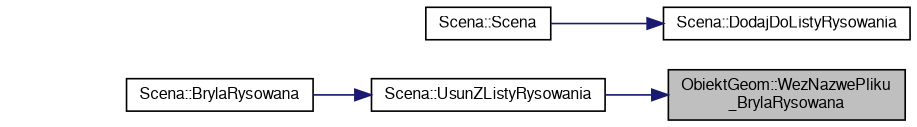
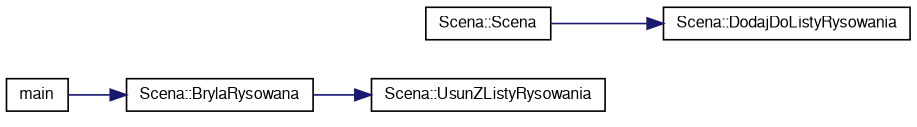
none -> (37, 95)
(787, 95) -> none
